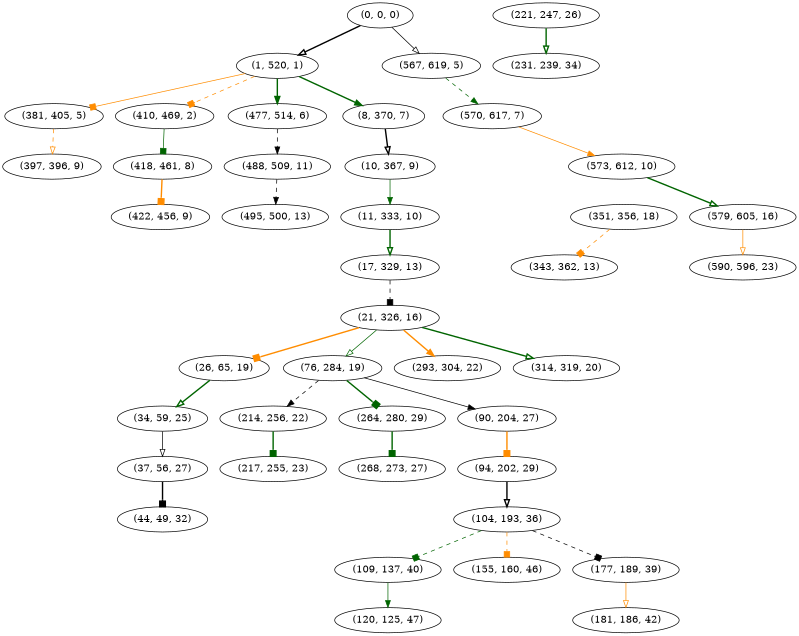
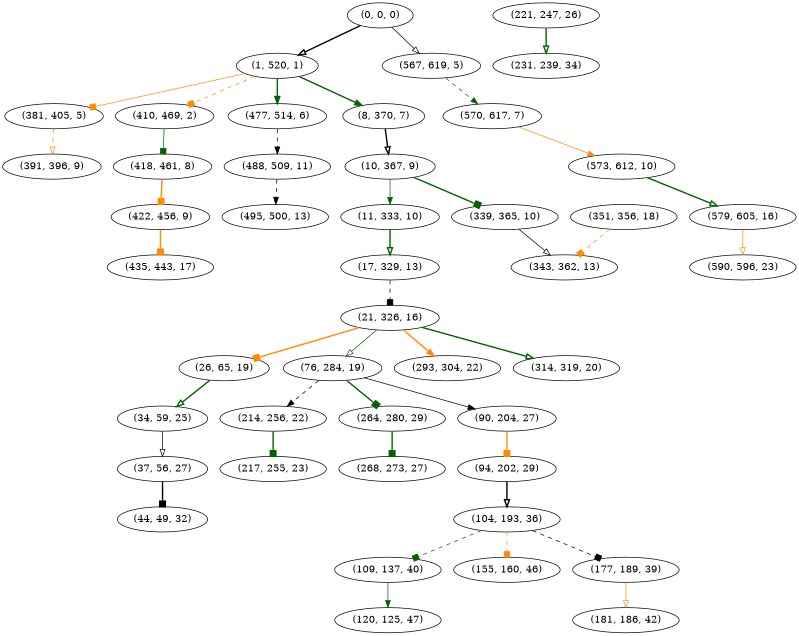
(52, 167) -> (52, 167)
none -> (505, 217)
none -> (160, 267)
